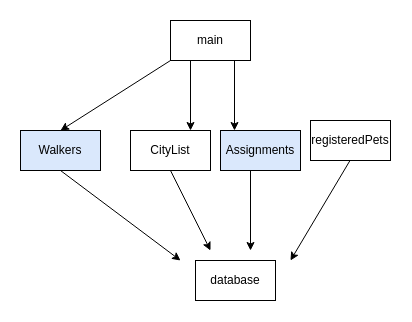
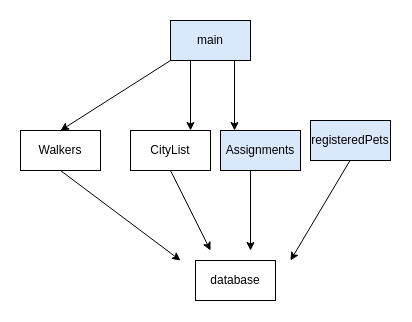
(211, 41) -> (211, 41)
(351, 141) -> (351, 141)
(61, 151) -> (61, 151)
